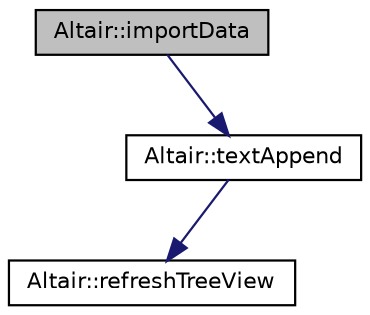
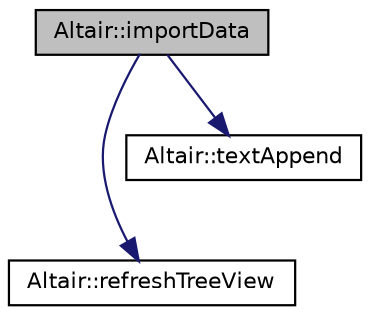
(205, 211) -> (104, 146)
